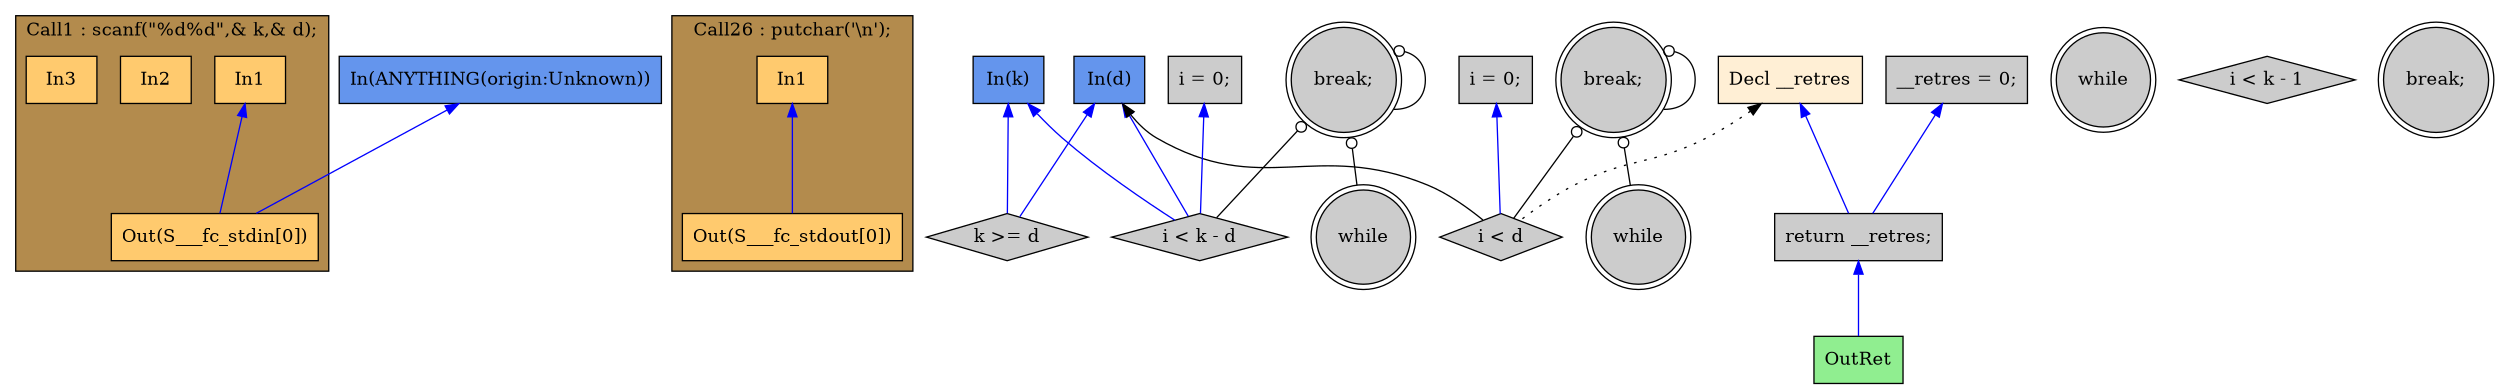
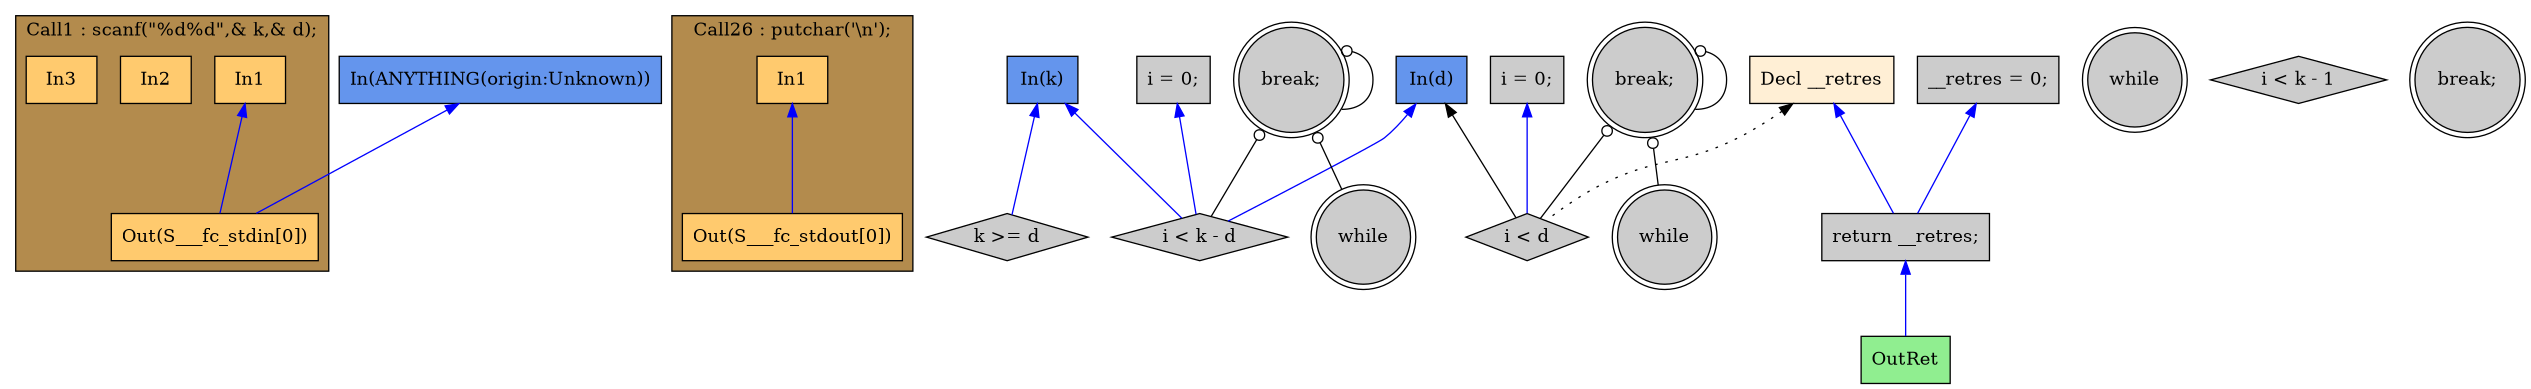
(1053, 166) -> none
